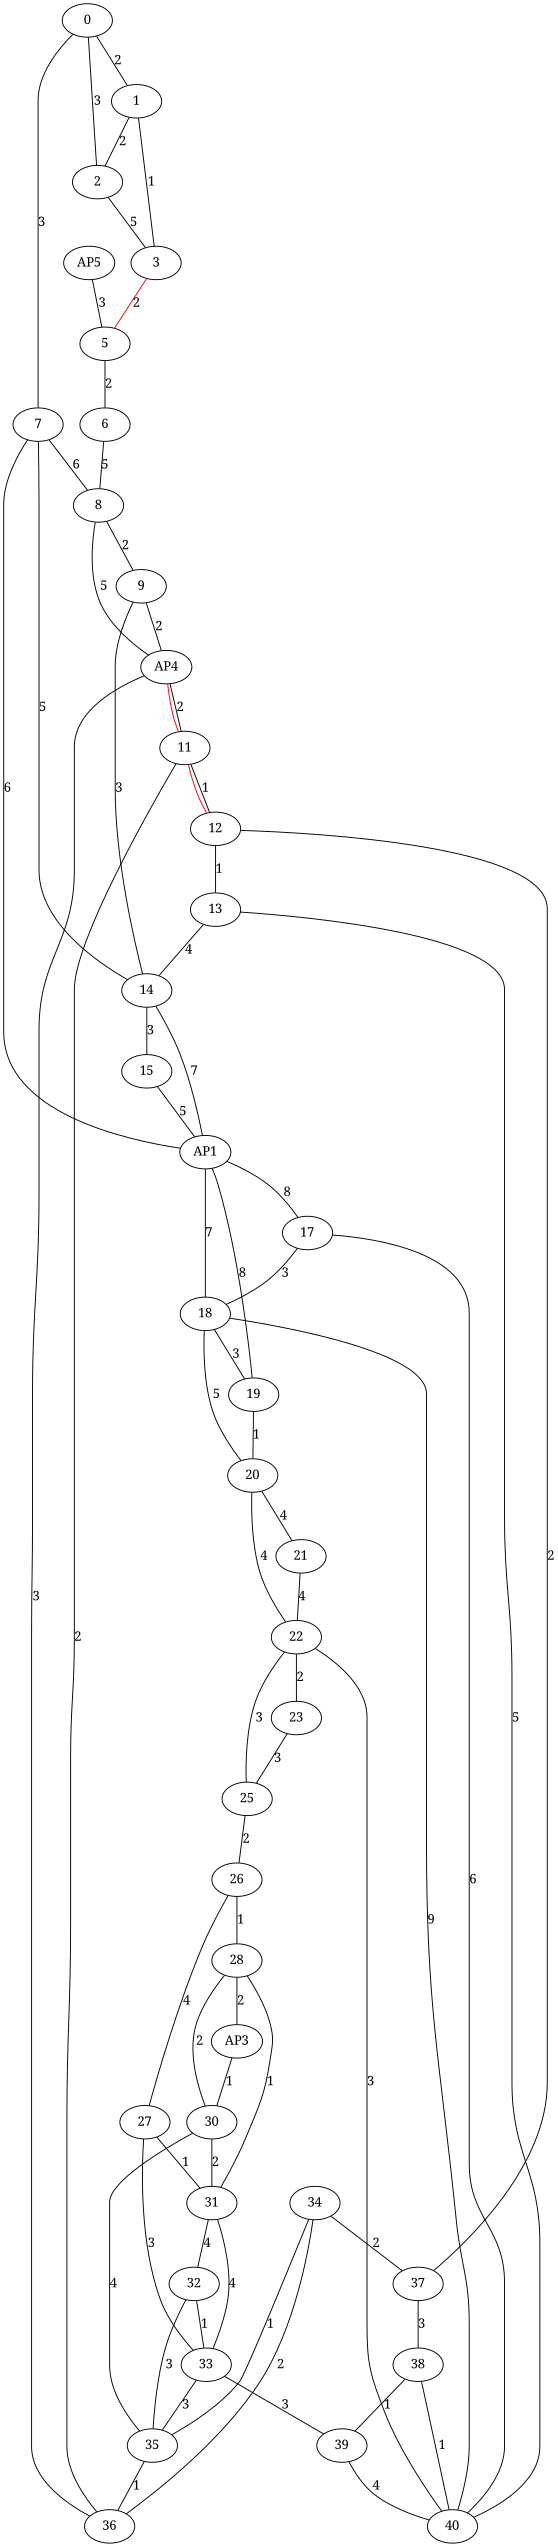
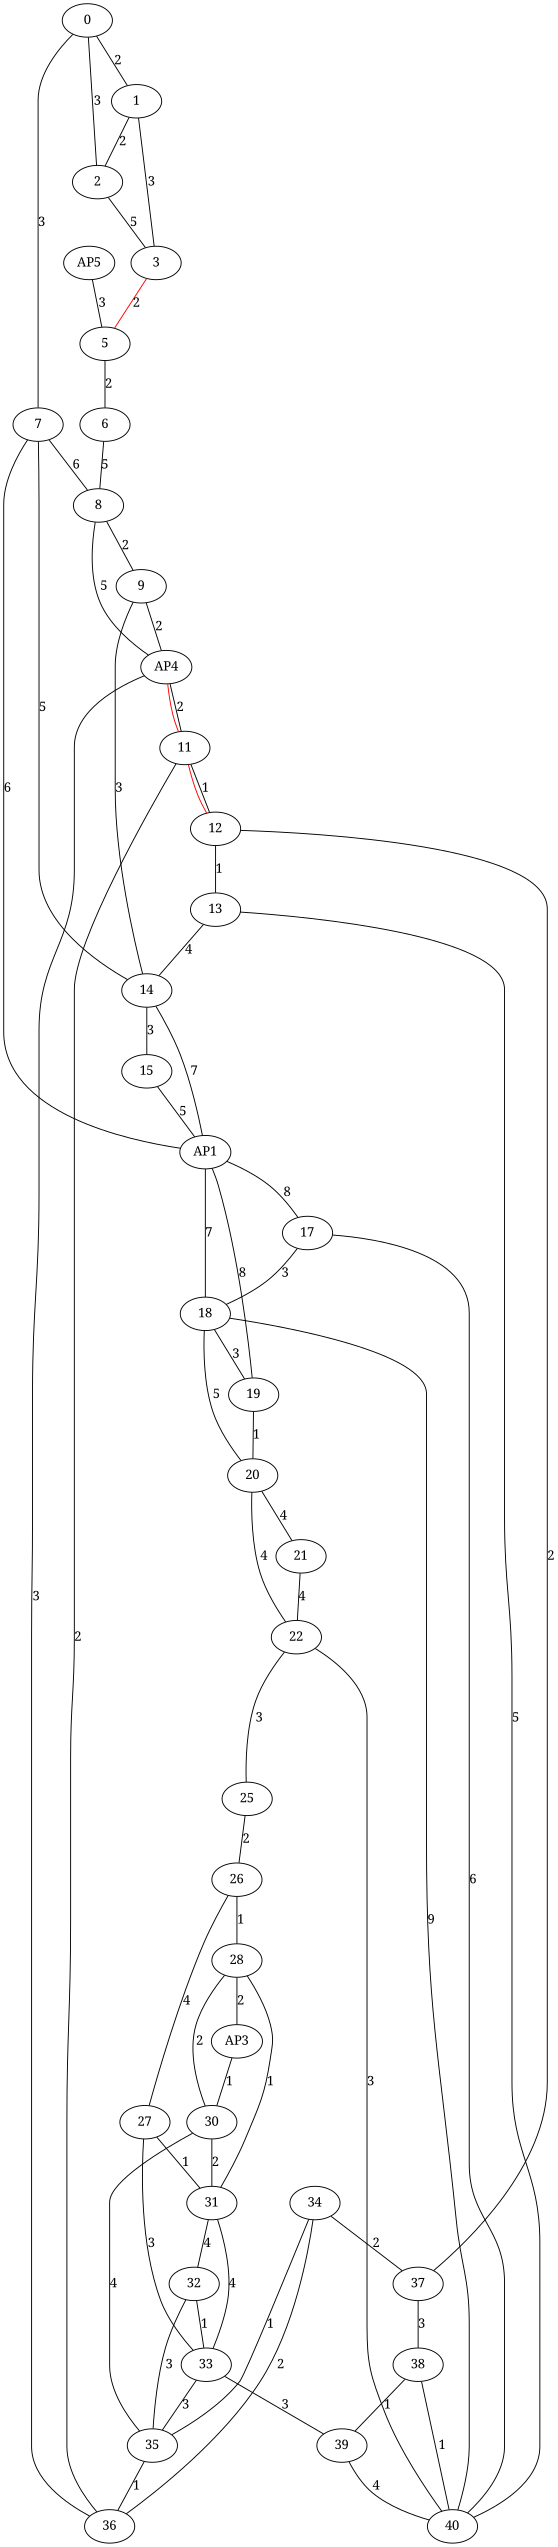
(151, 182) -> (151, 182)
(296, 1718) -> none
